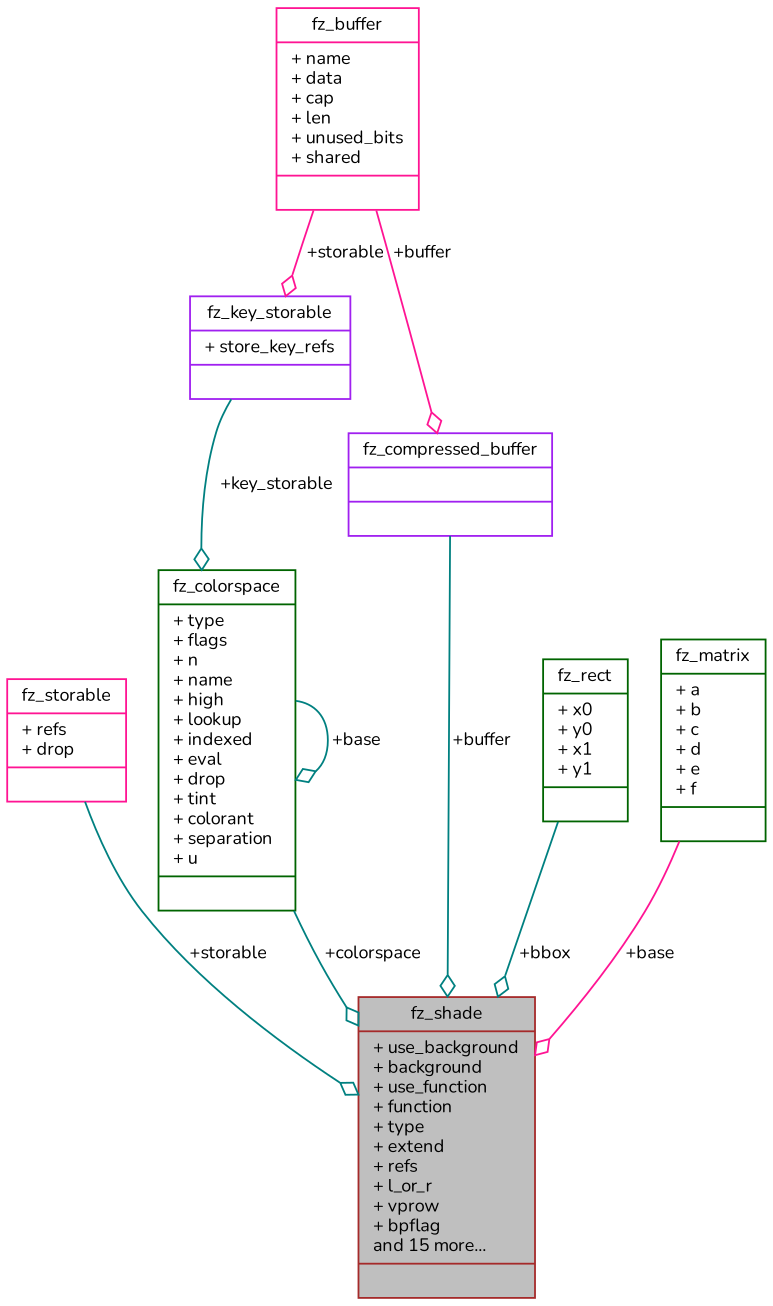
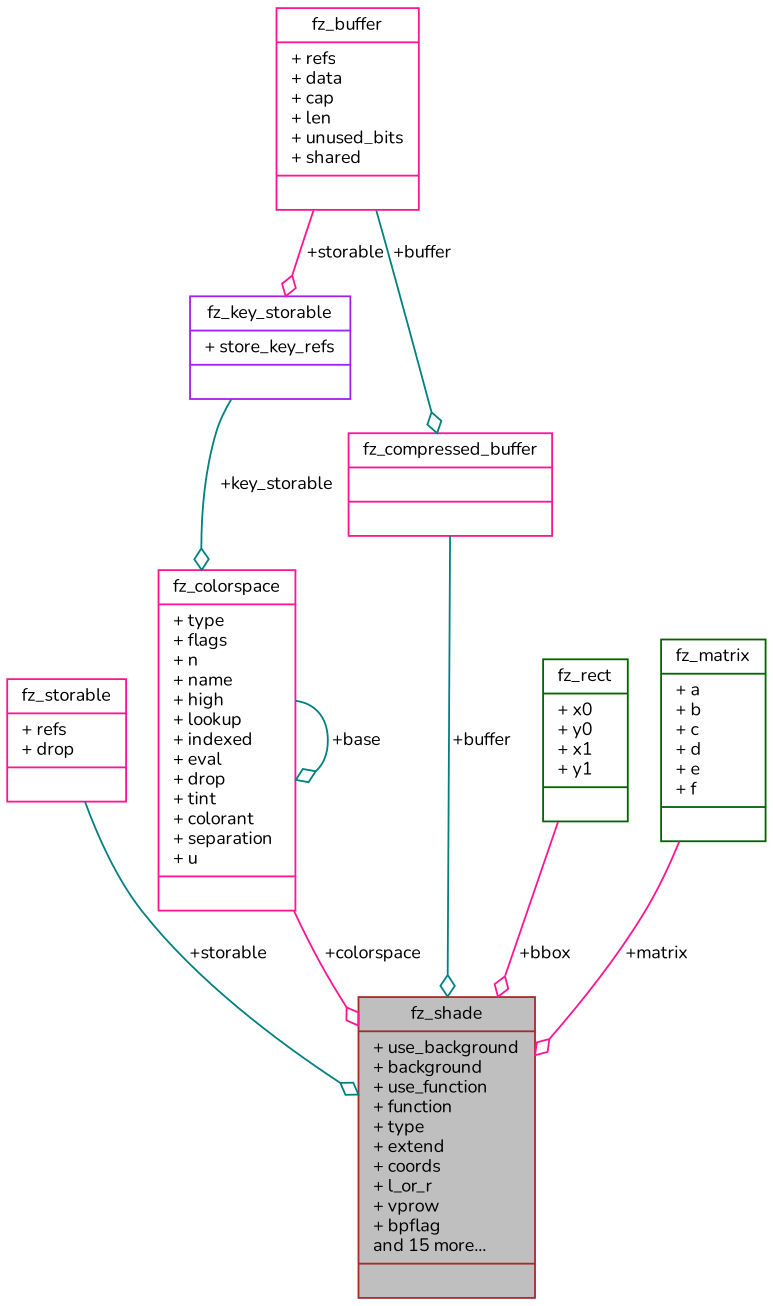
(322, 59) -> (313, 59)
(404, 311) -> (404, 311)
(450, 485) -> (450, 485)
(227, 740) -> (227, 740)
(532, 899) -> (532, 899)
(648, 954) -> (655, 954)
(319, 960) -> (319, 960)
(395, 1166) -> (407, 1166)
